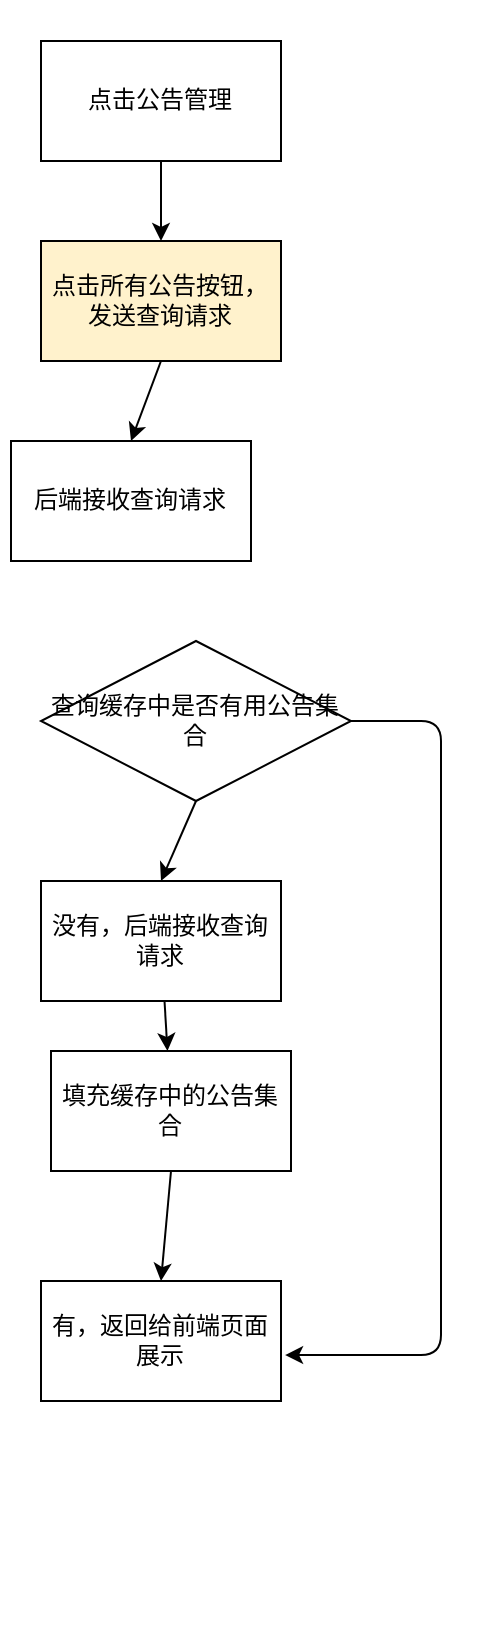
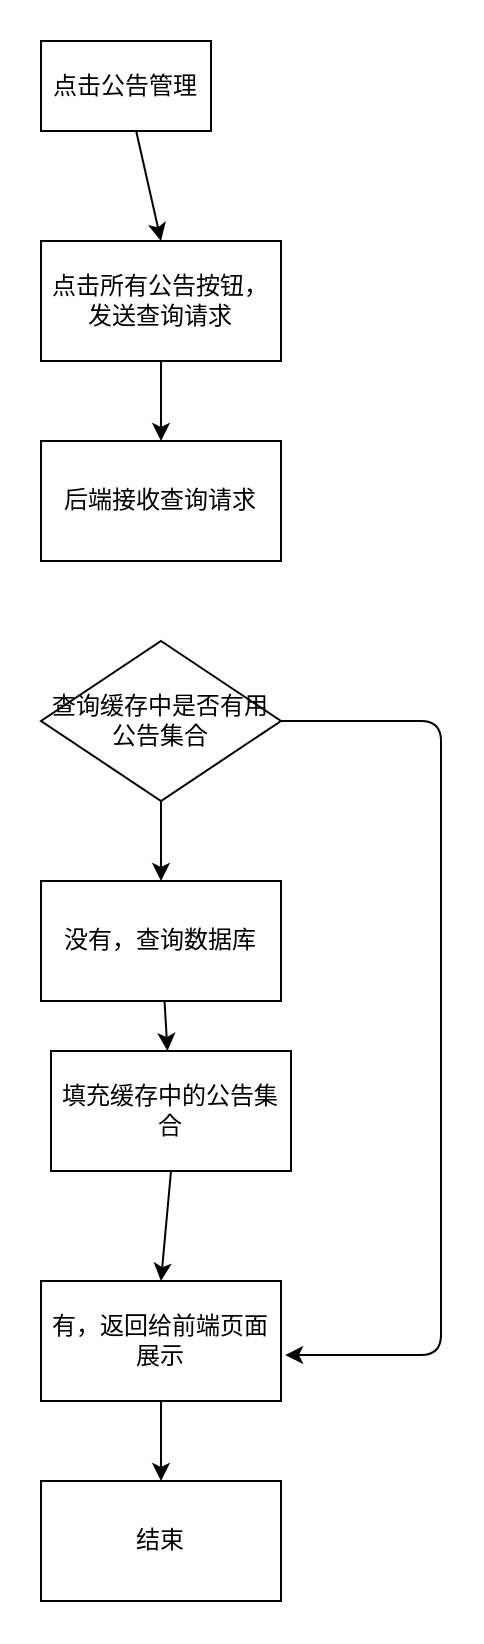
(161, 101) -> (126, 86)
(161, 301) -> (161, 301)
(131, 501) -> (161, 501)
(196, 721) -> (161, 721)
(161, 941) -> (161, 941)
none -> (161, 1434)
none -> (161, 1541)
